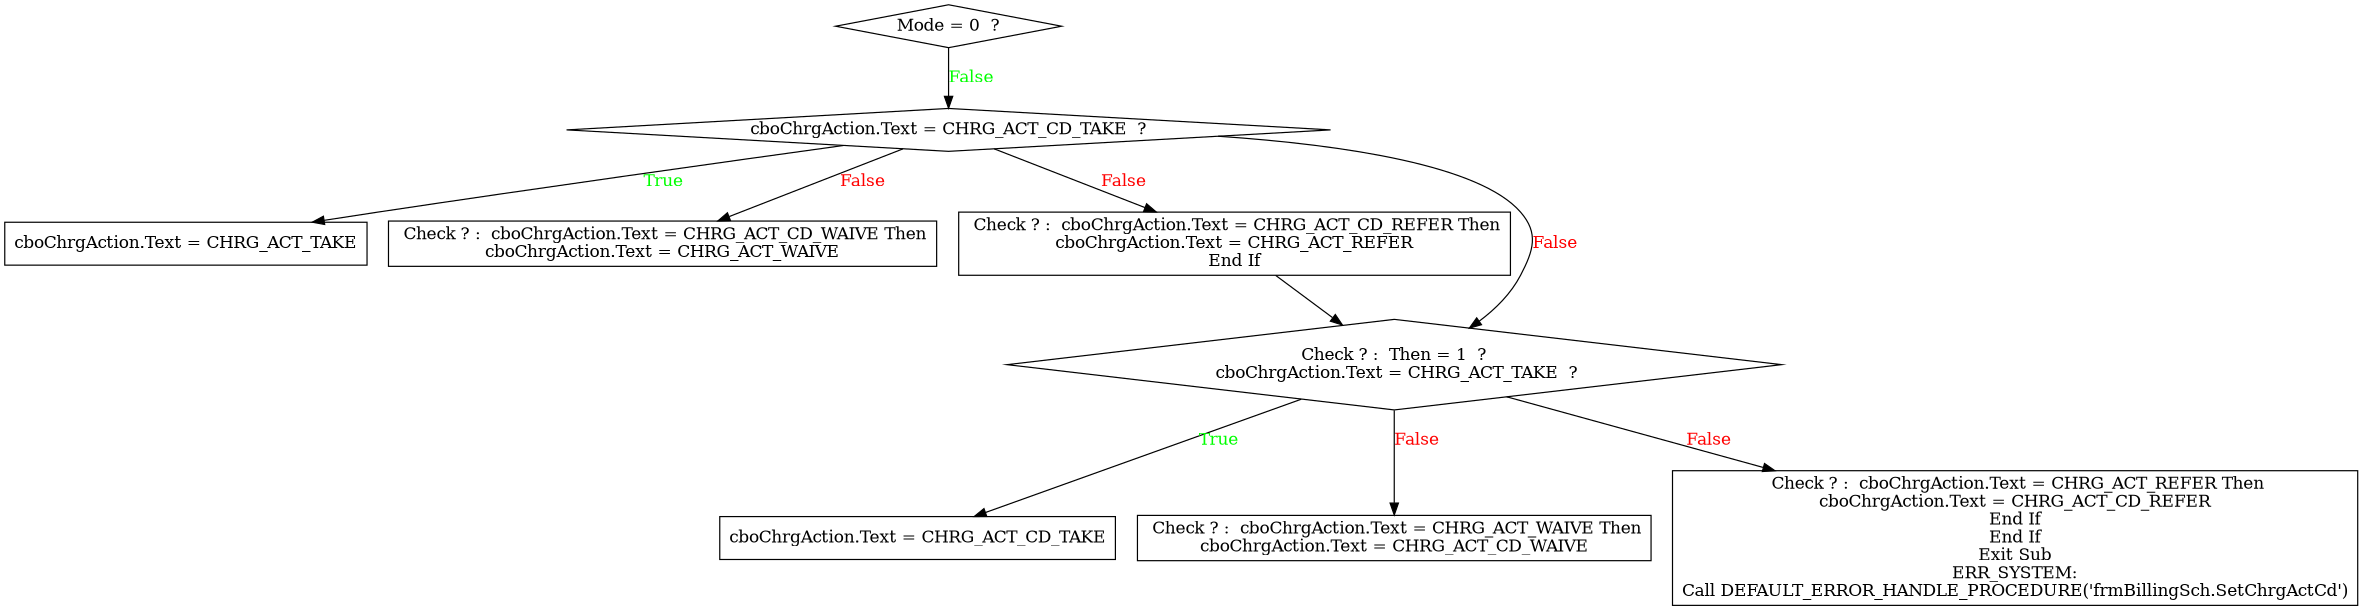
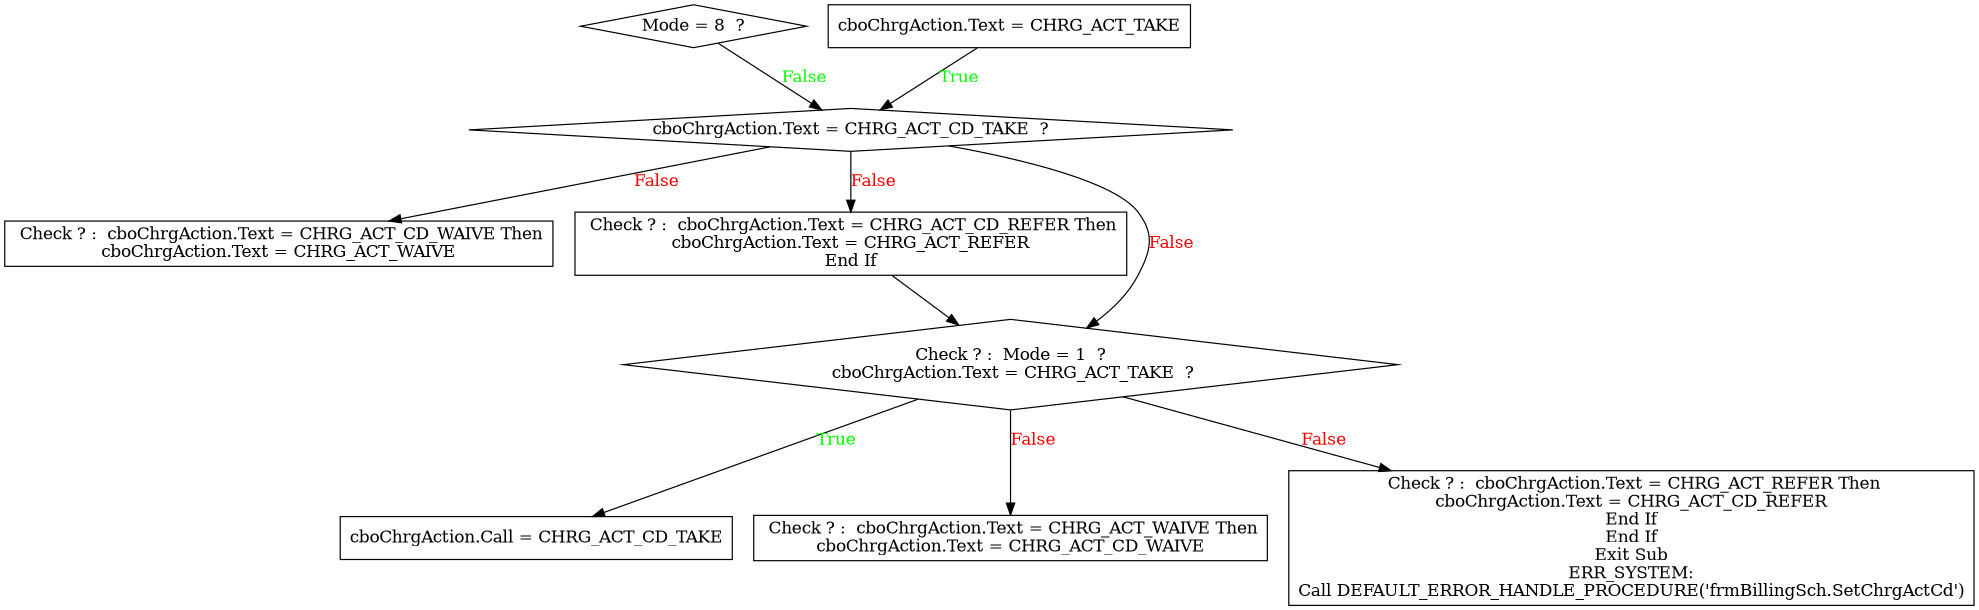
(949, 26) -> (694, 26)
(584, 182) -> (934, 76)
(1394, 365) -> (1011, 365)
(918, 538) -> (536, 538)
